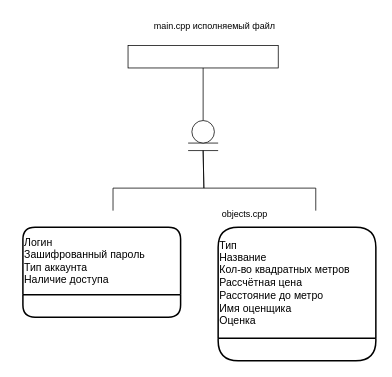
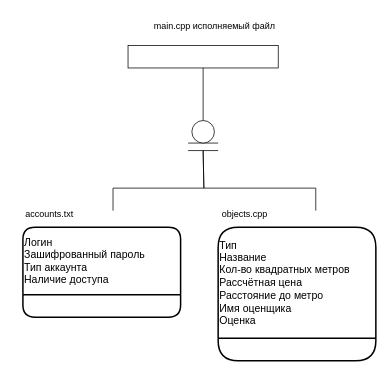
none -> (49, 214)
